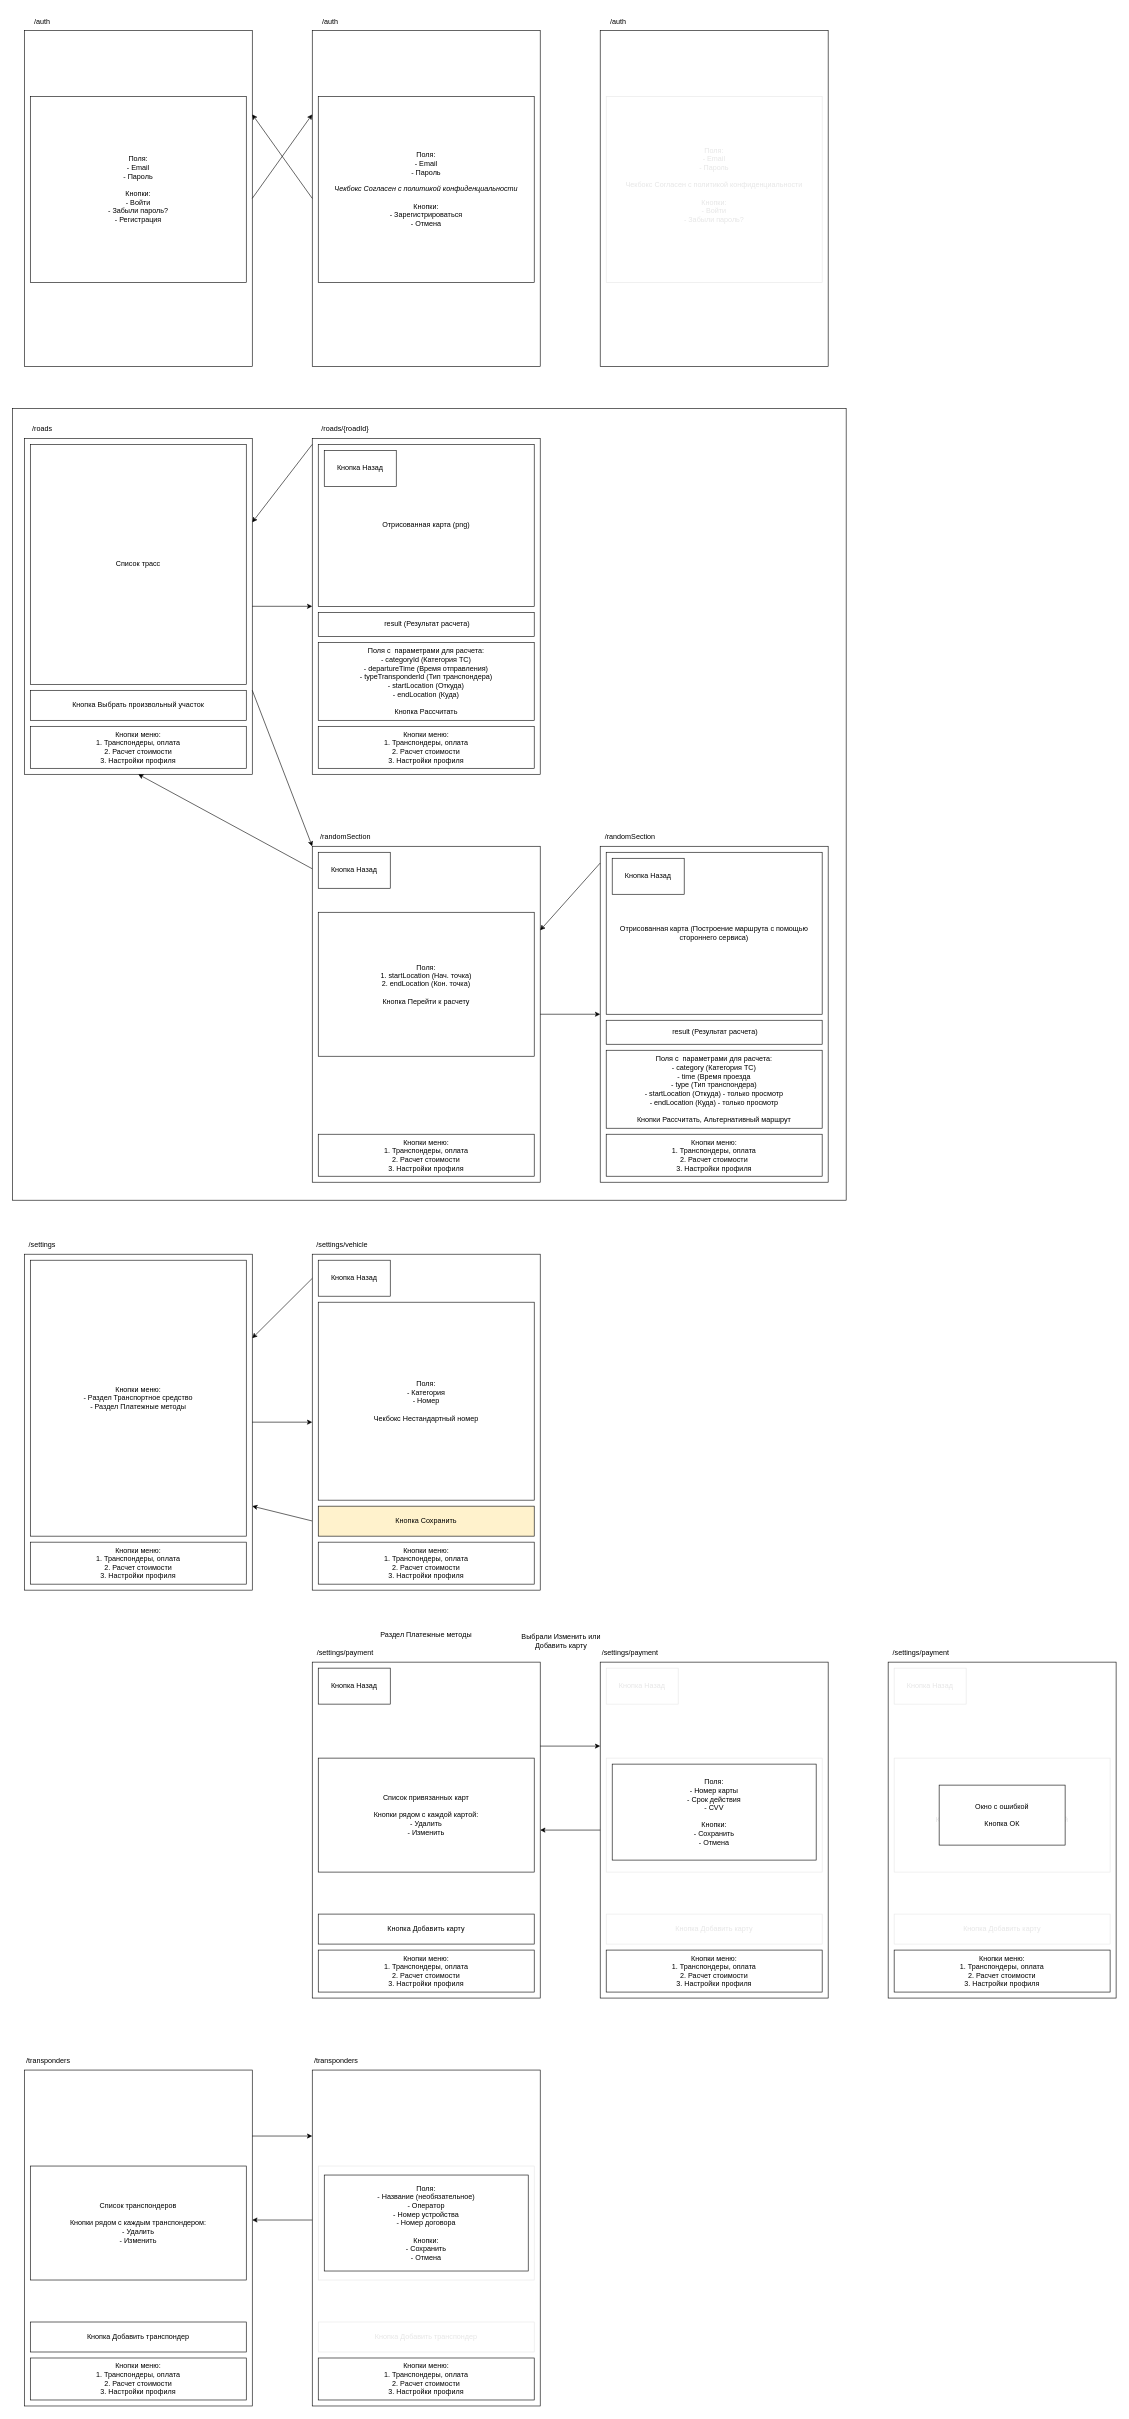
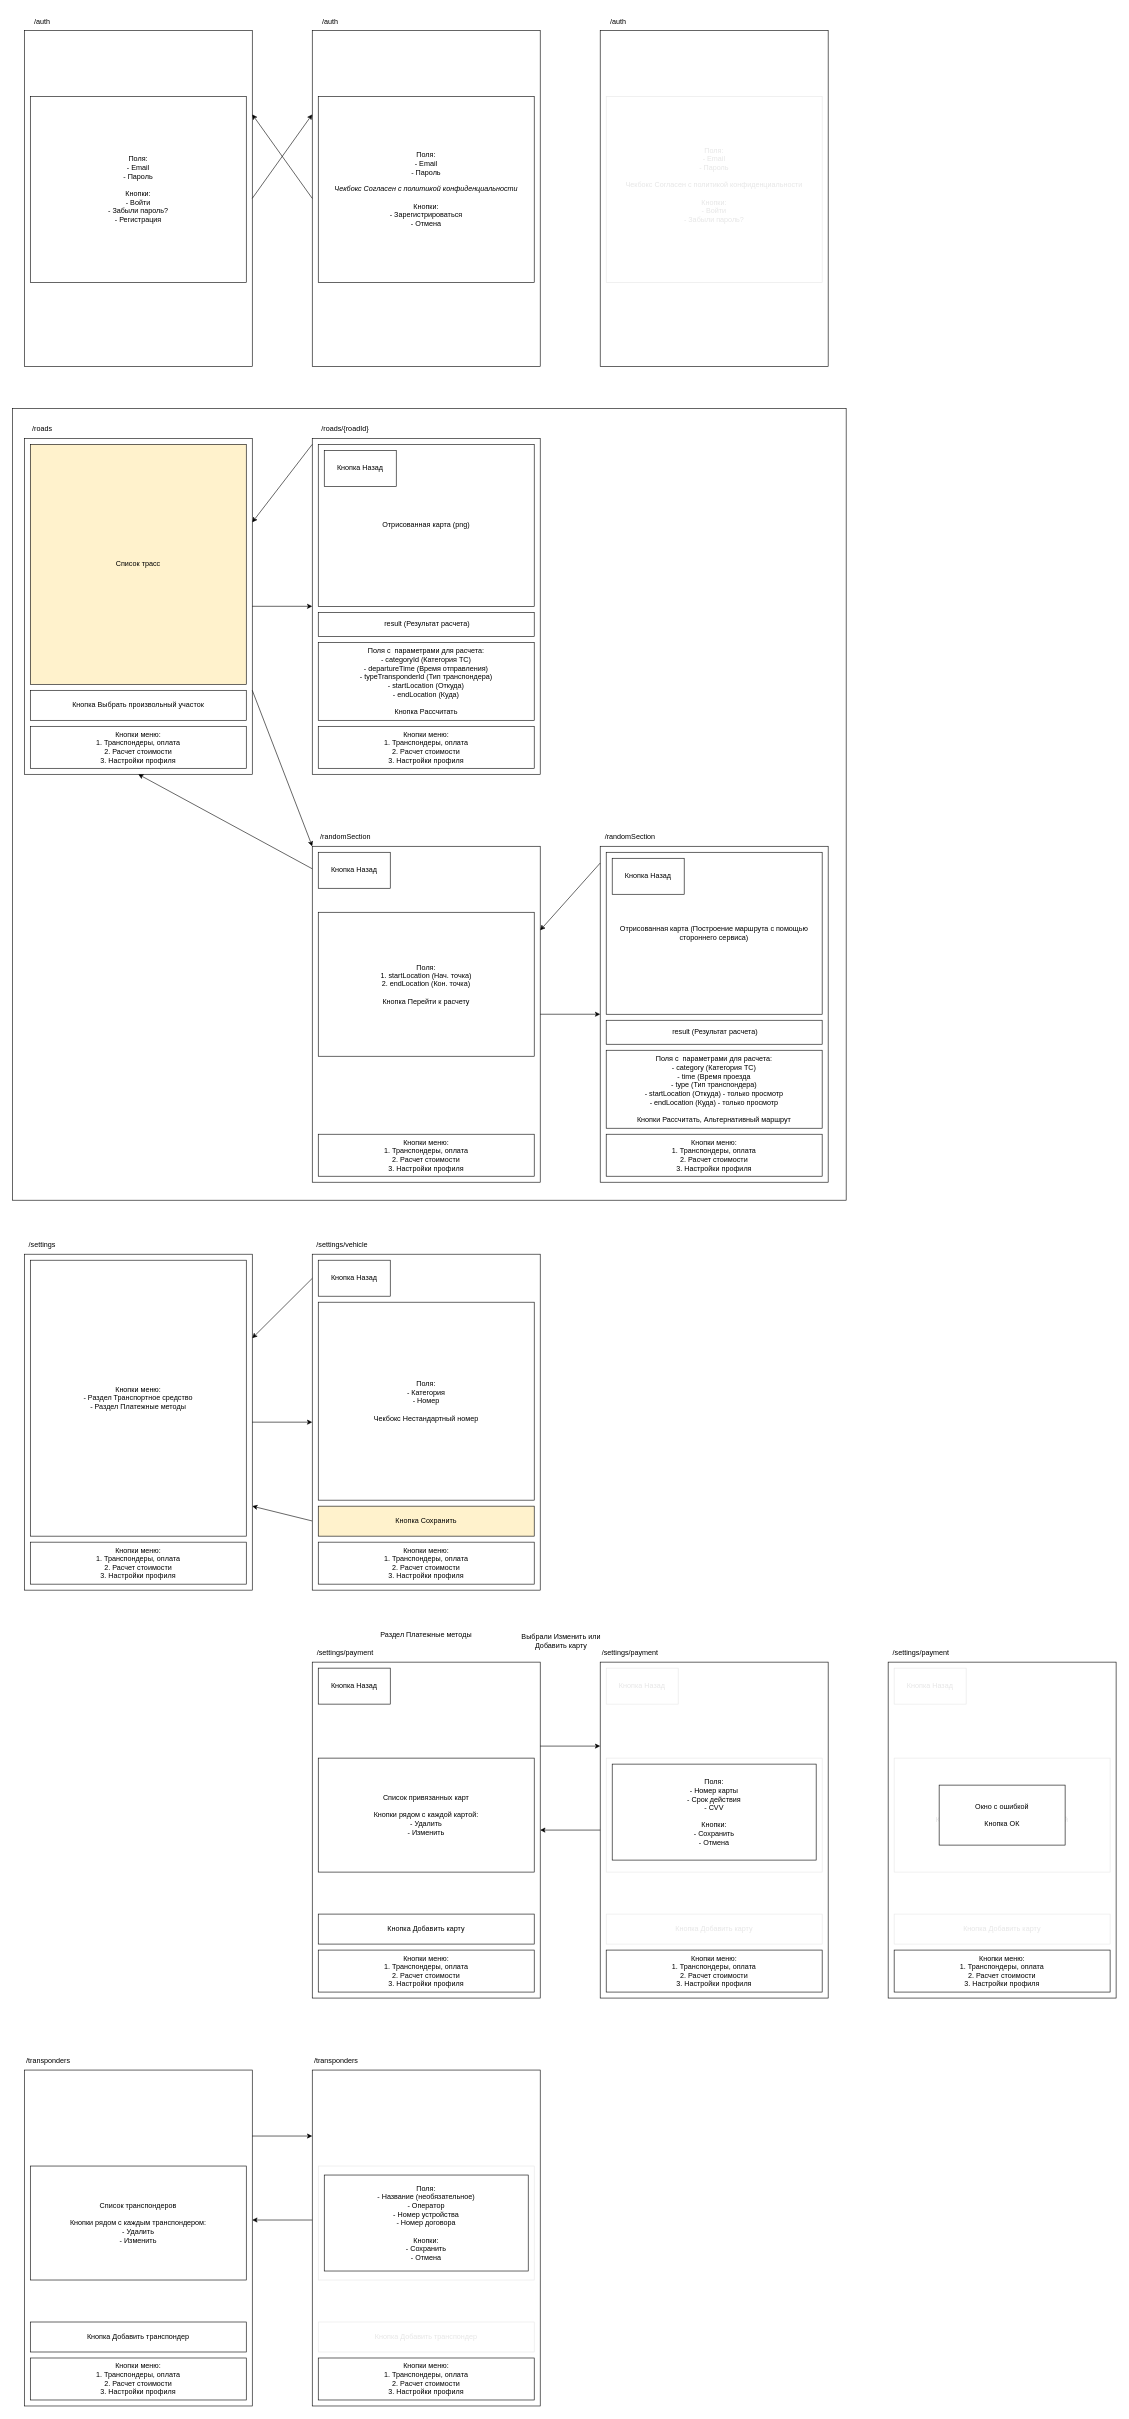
(138, 564) -> (138, 564)
